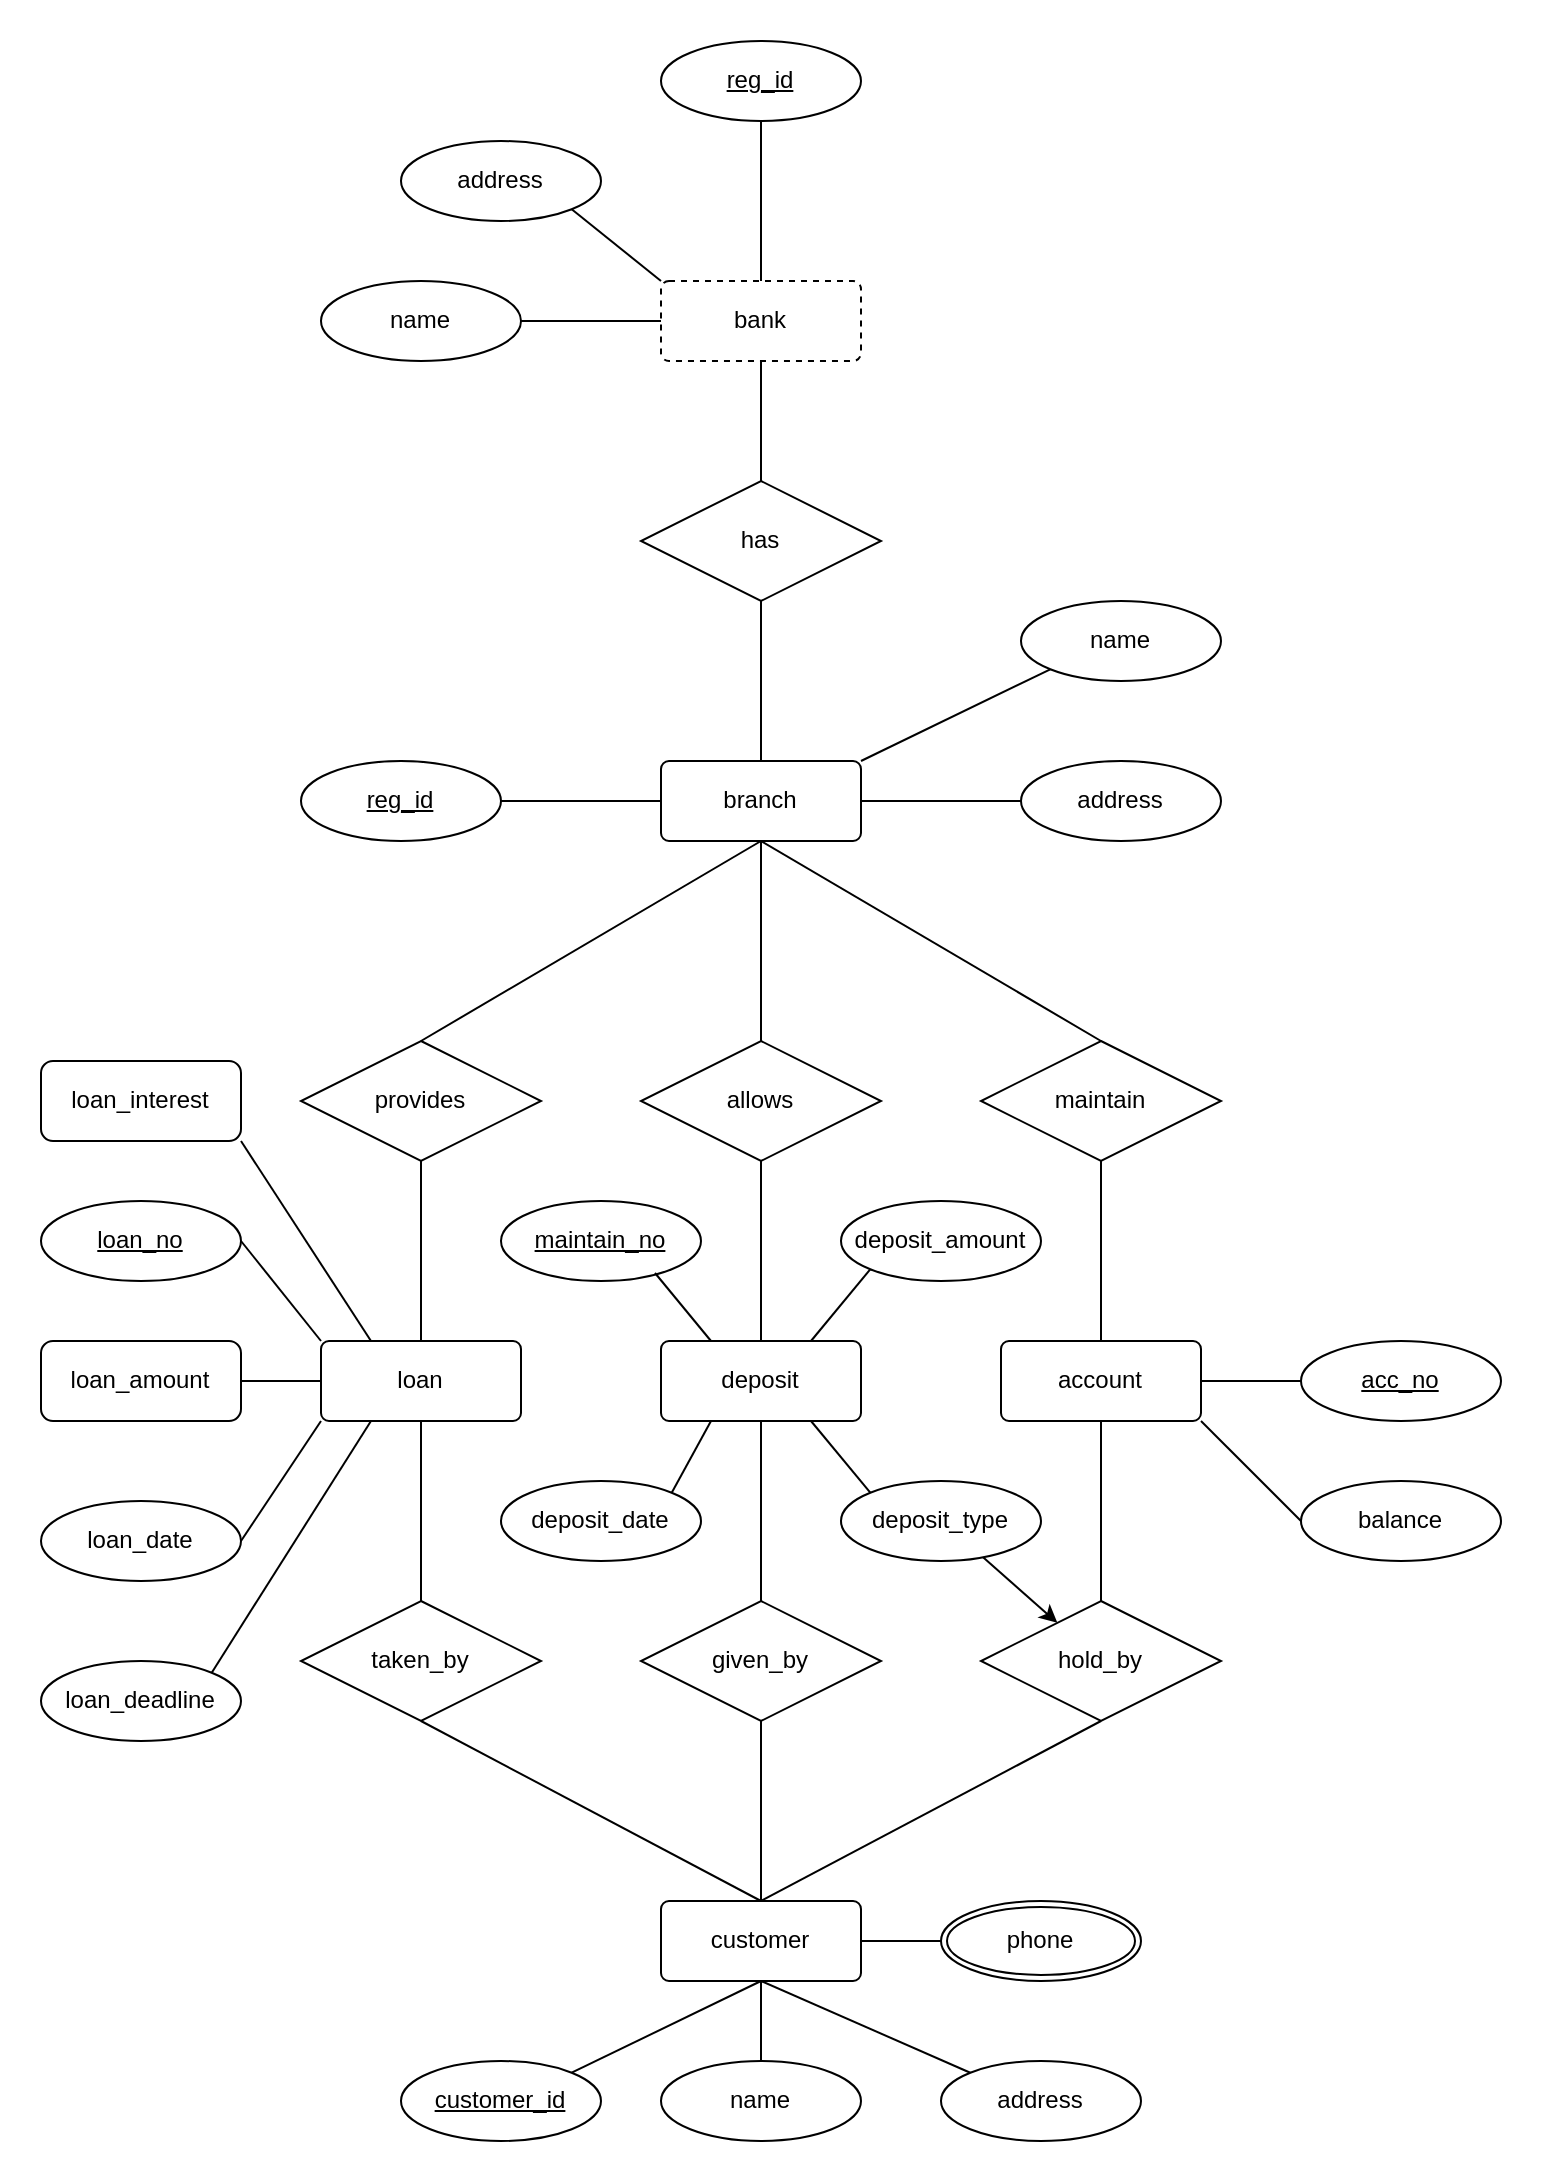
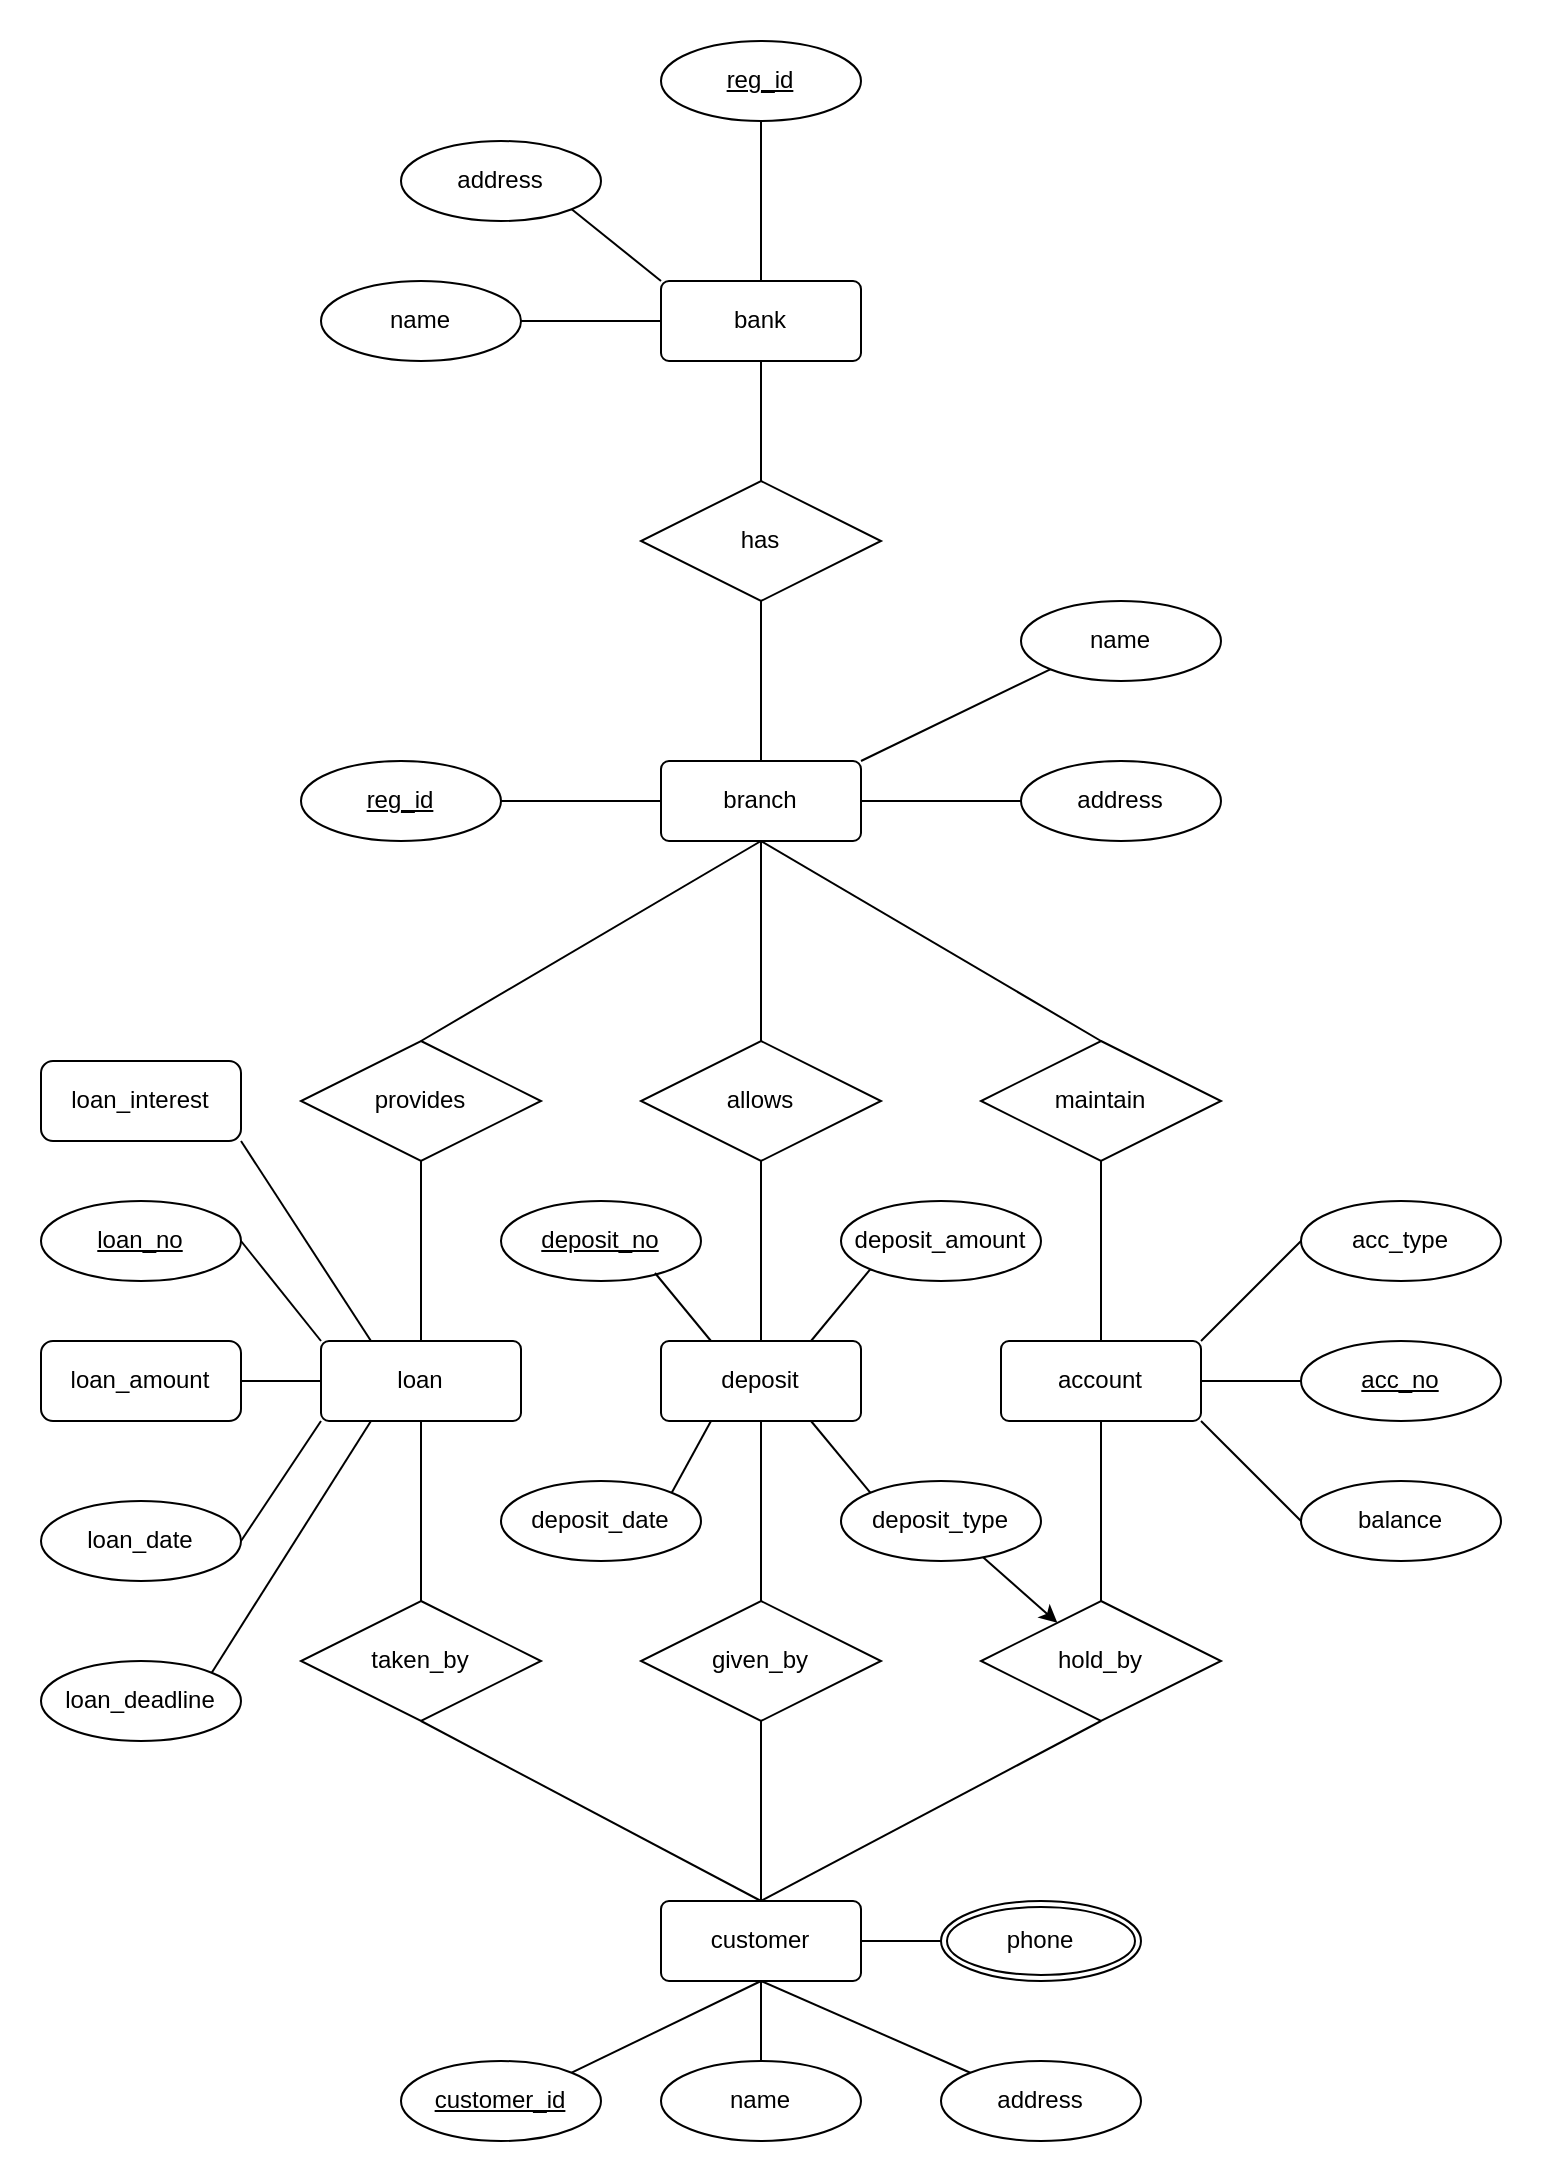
(761, 321) -> (761, 321)
(601, 1241) -> (601, 1241)
none -> (1401, 1241)
none -> (1251, 1291)
